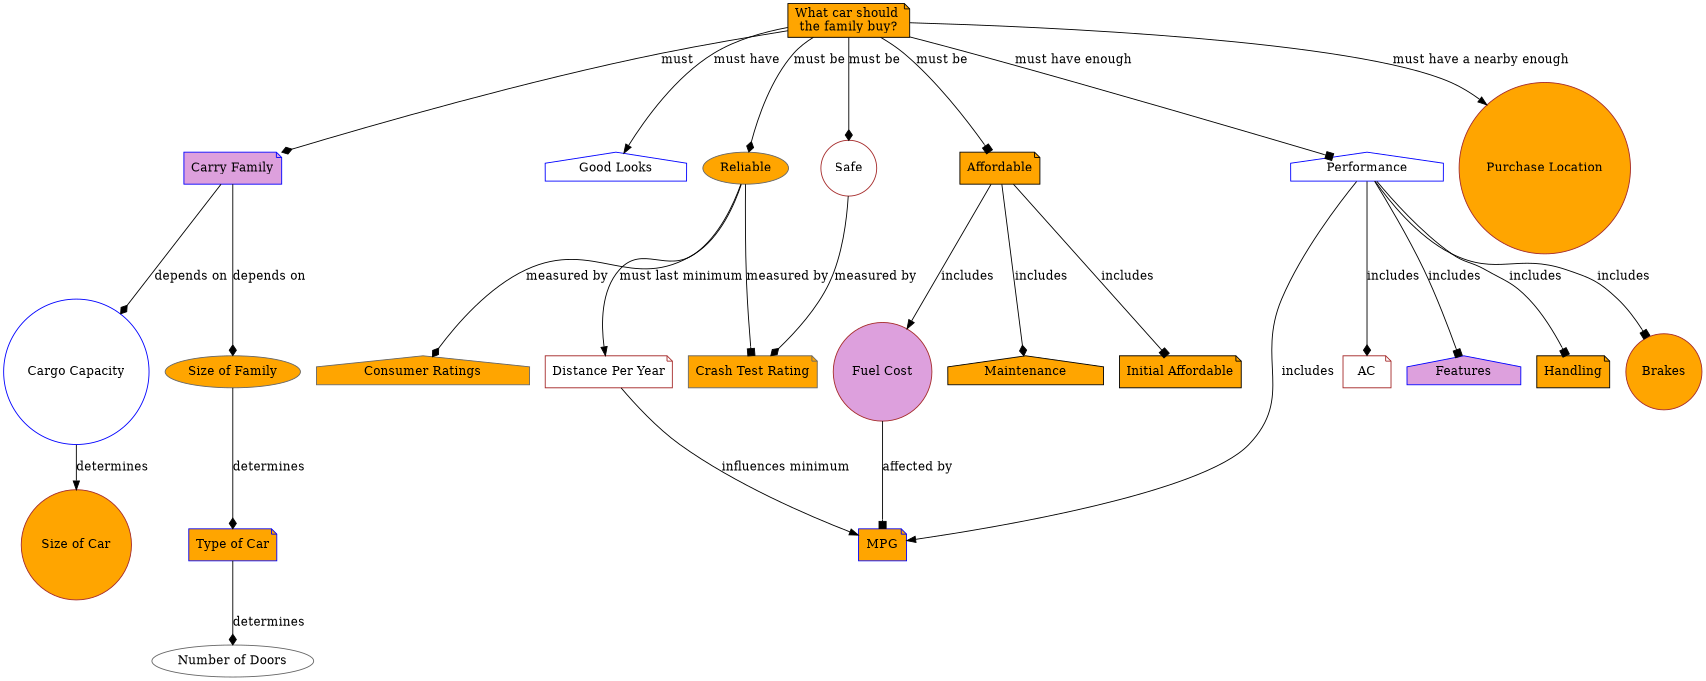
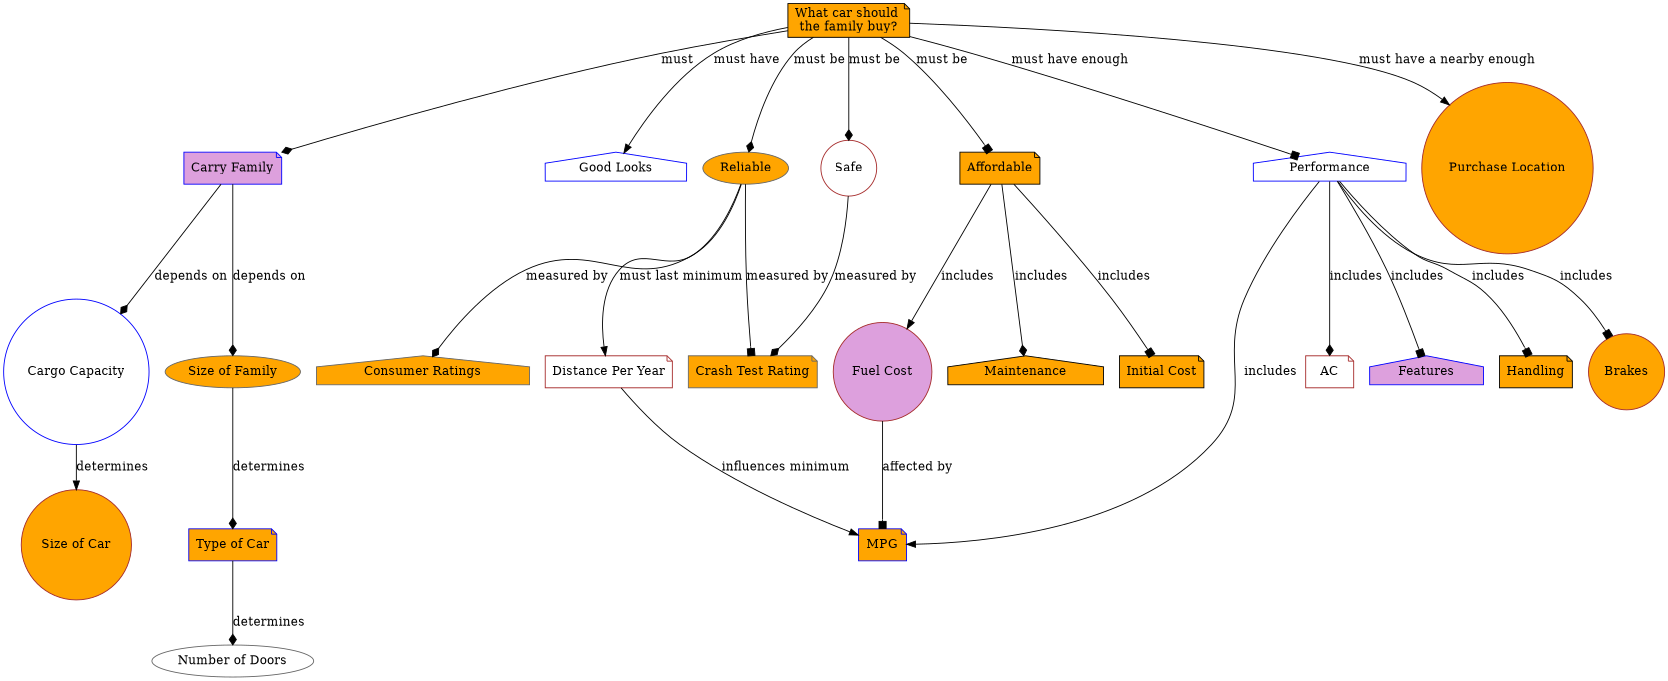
(1180, 372) -> (1162, 372)
